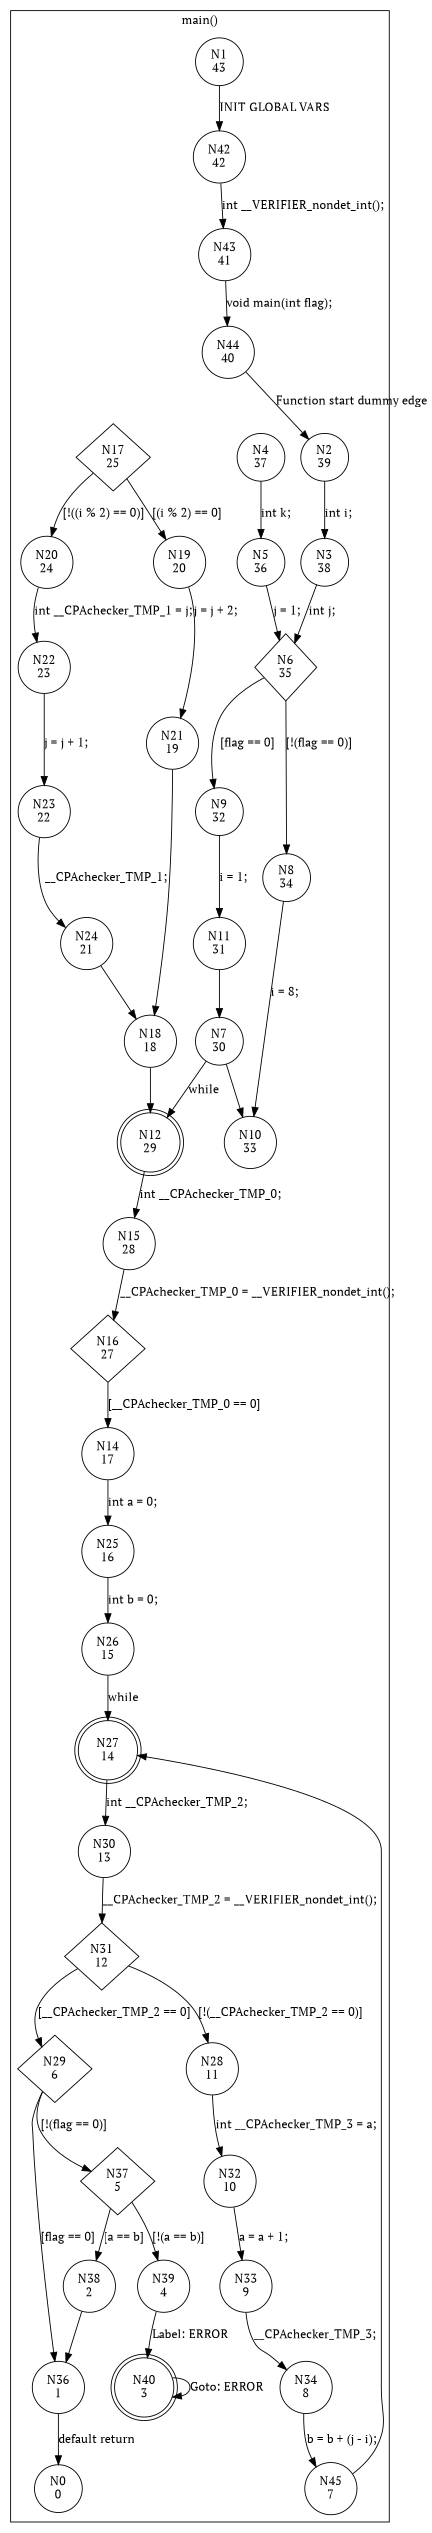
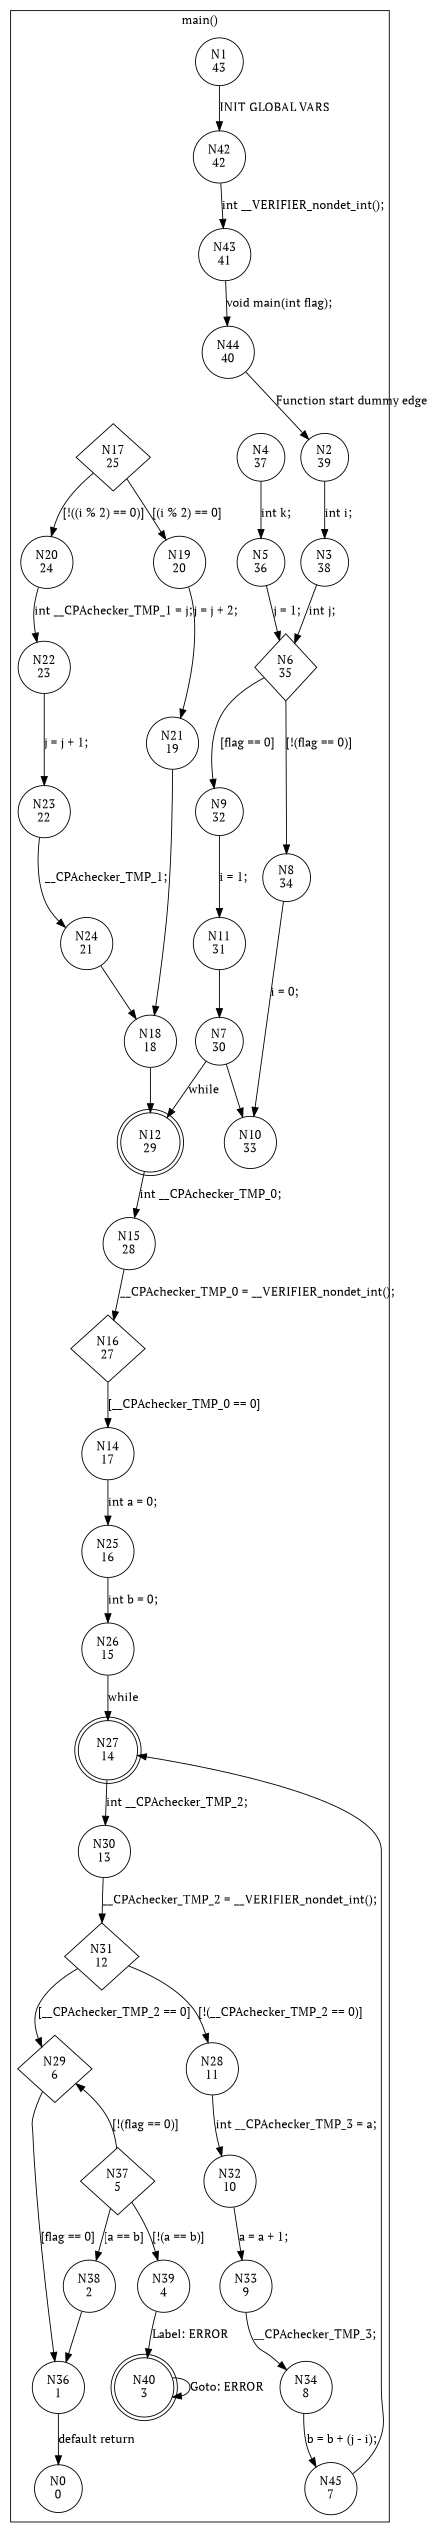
(285, 992) -> (285, 992)
(45, 2138) -> (106, 2115)
